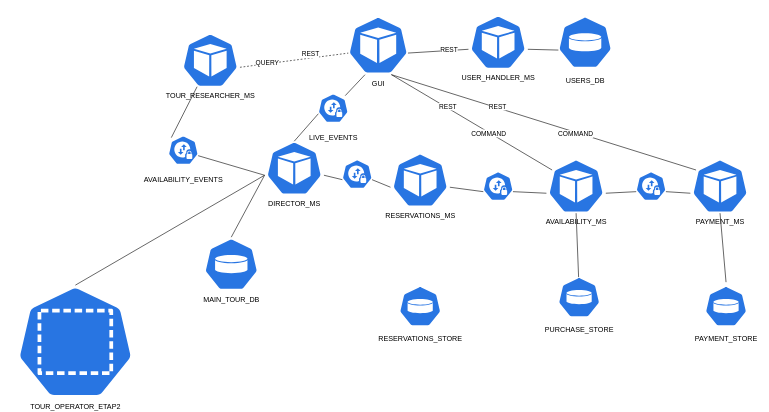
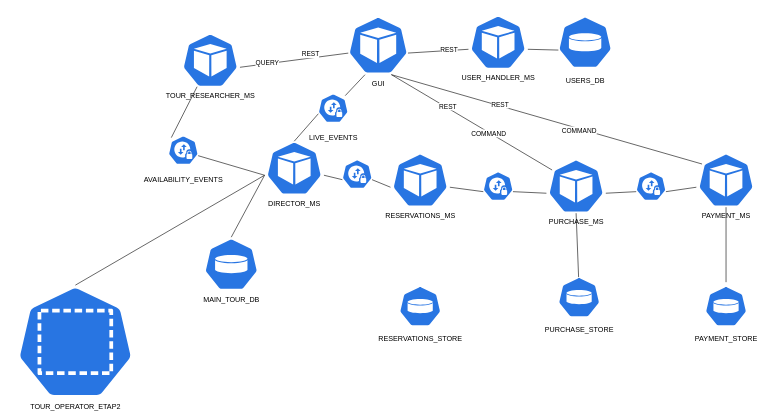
(294, 60) -> (294, 60)
(720, 186) -> (726, 180)
(577, 222) -> (577, 222)
